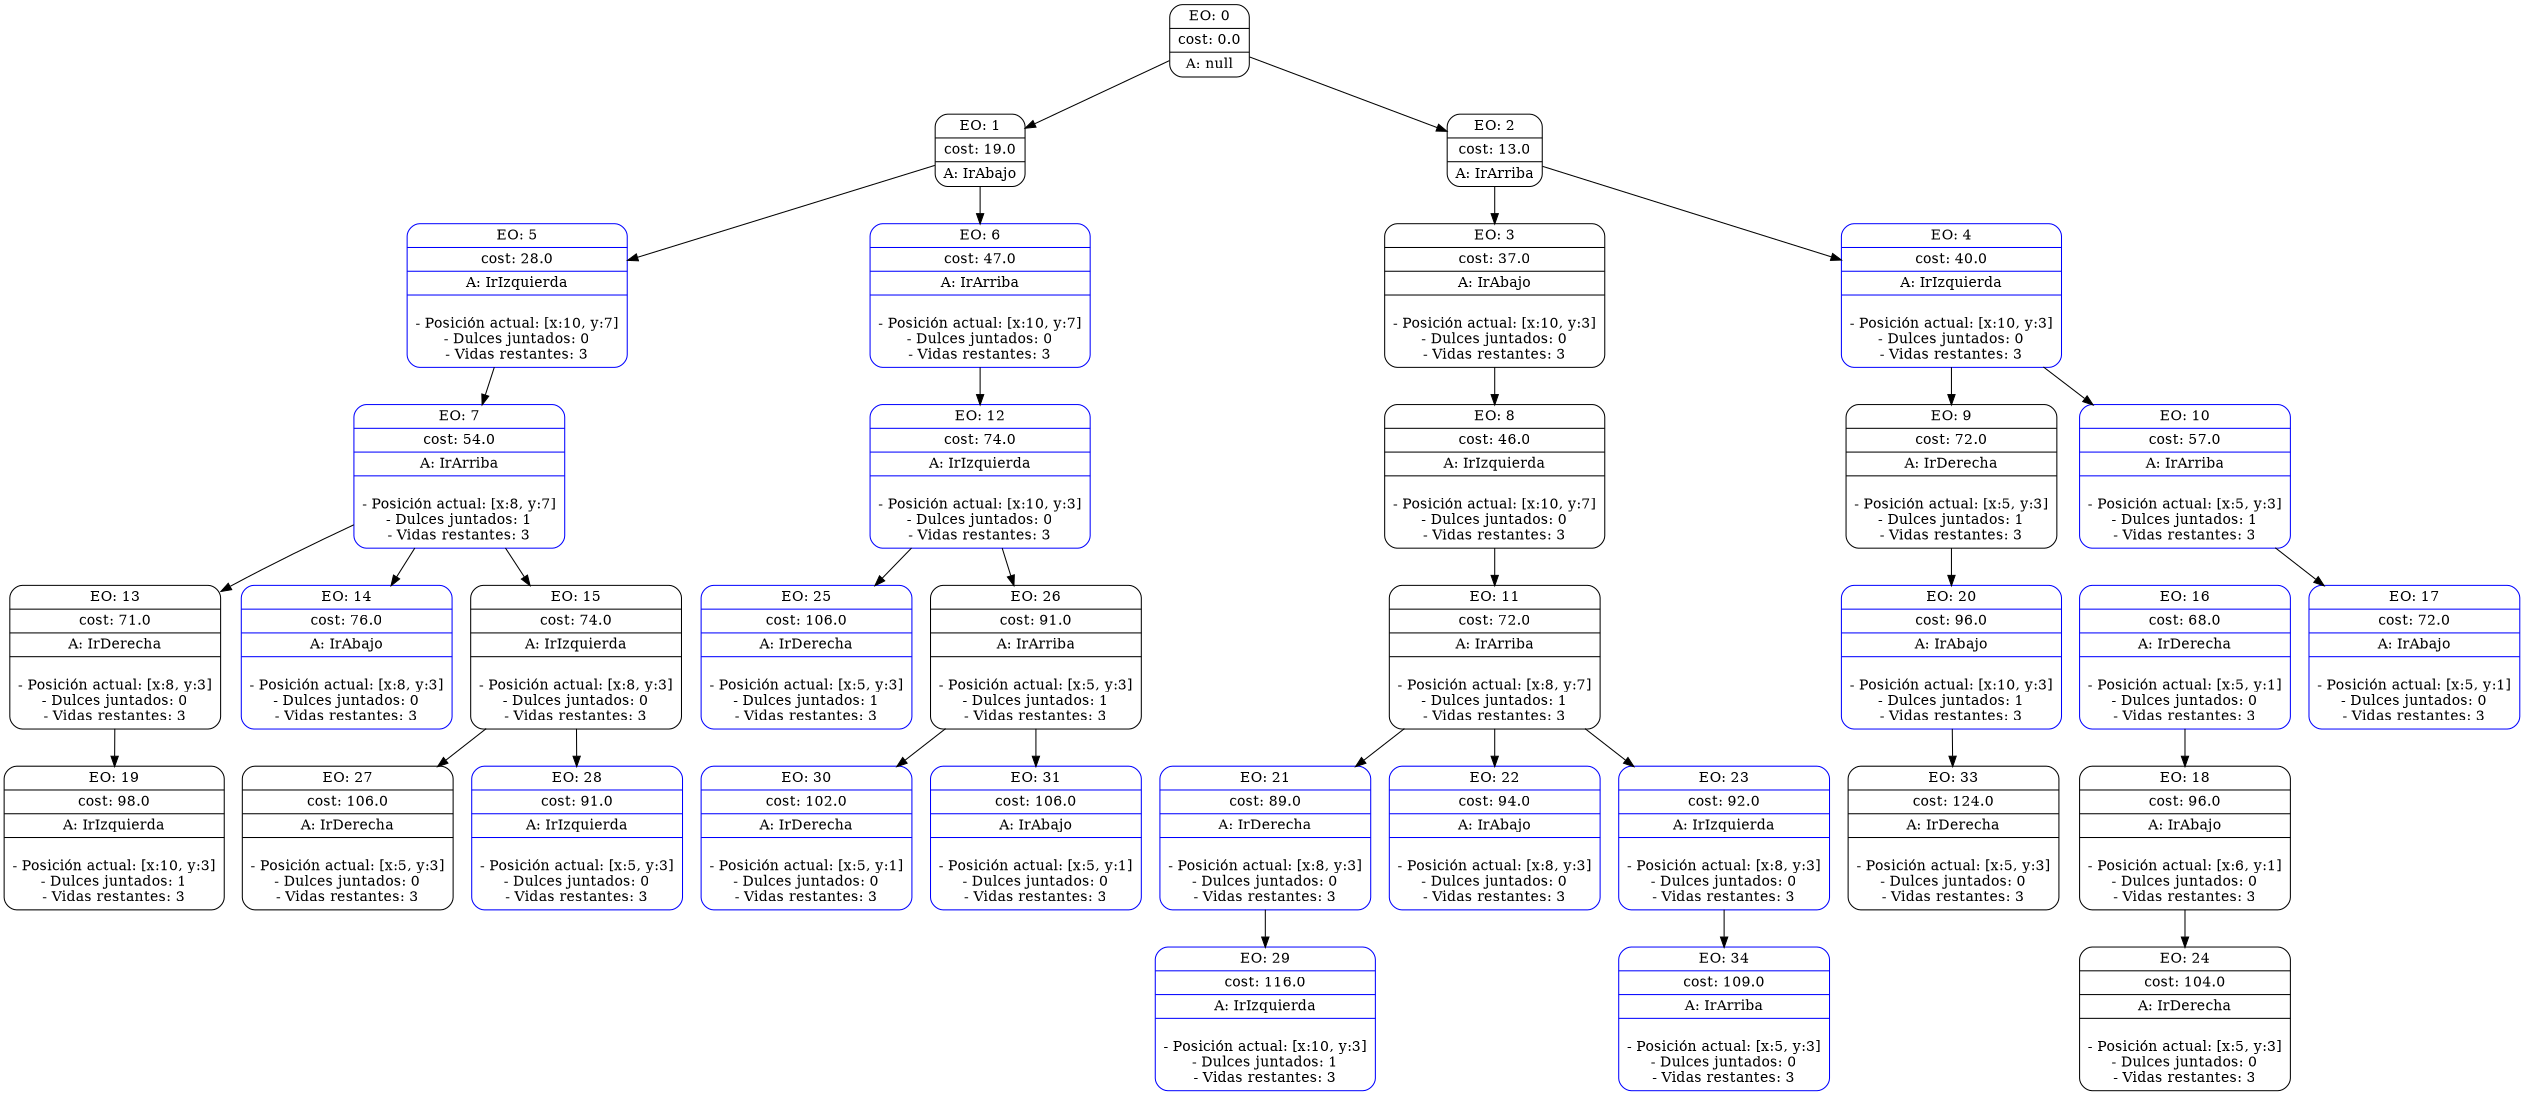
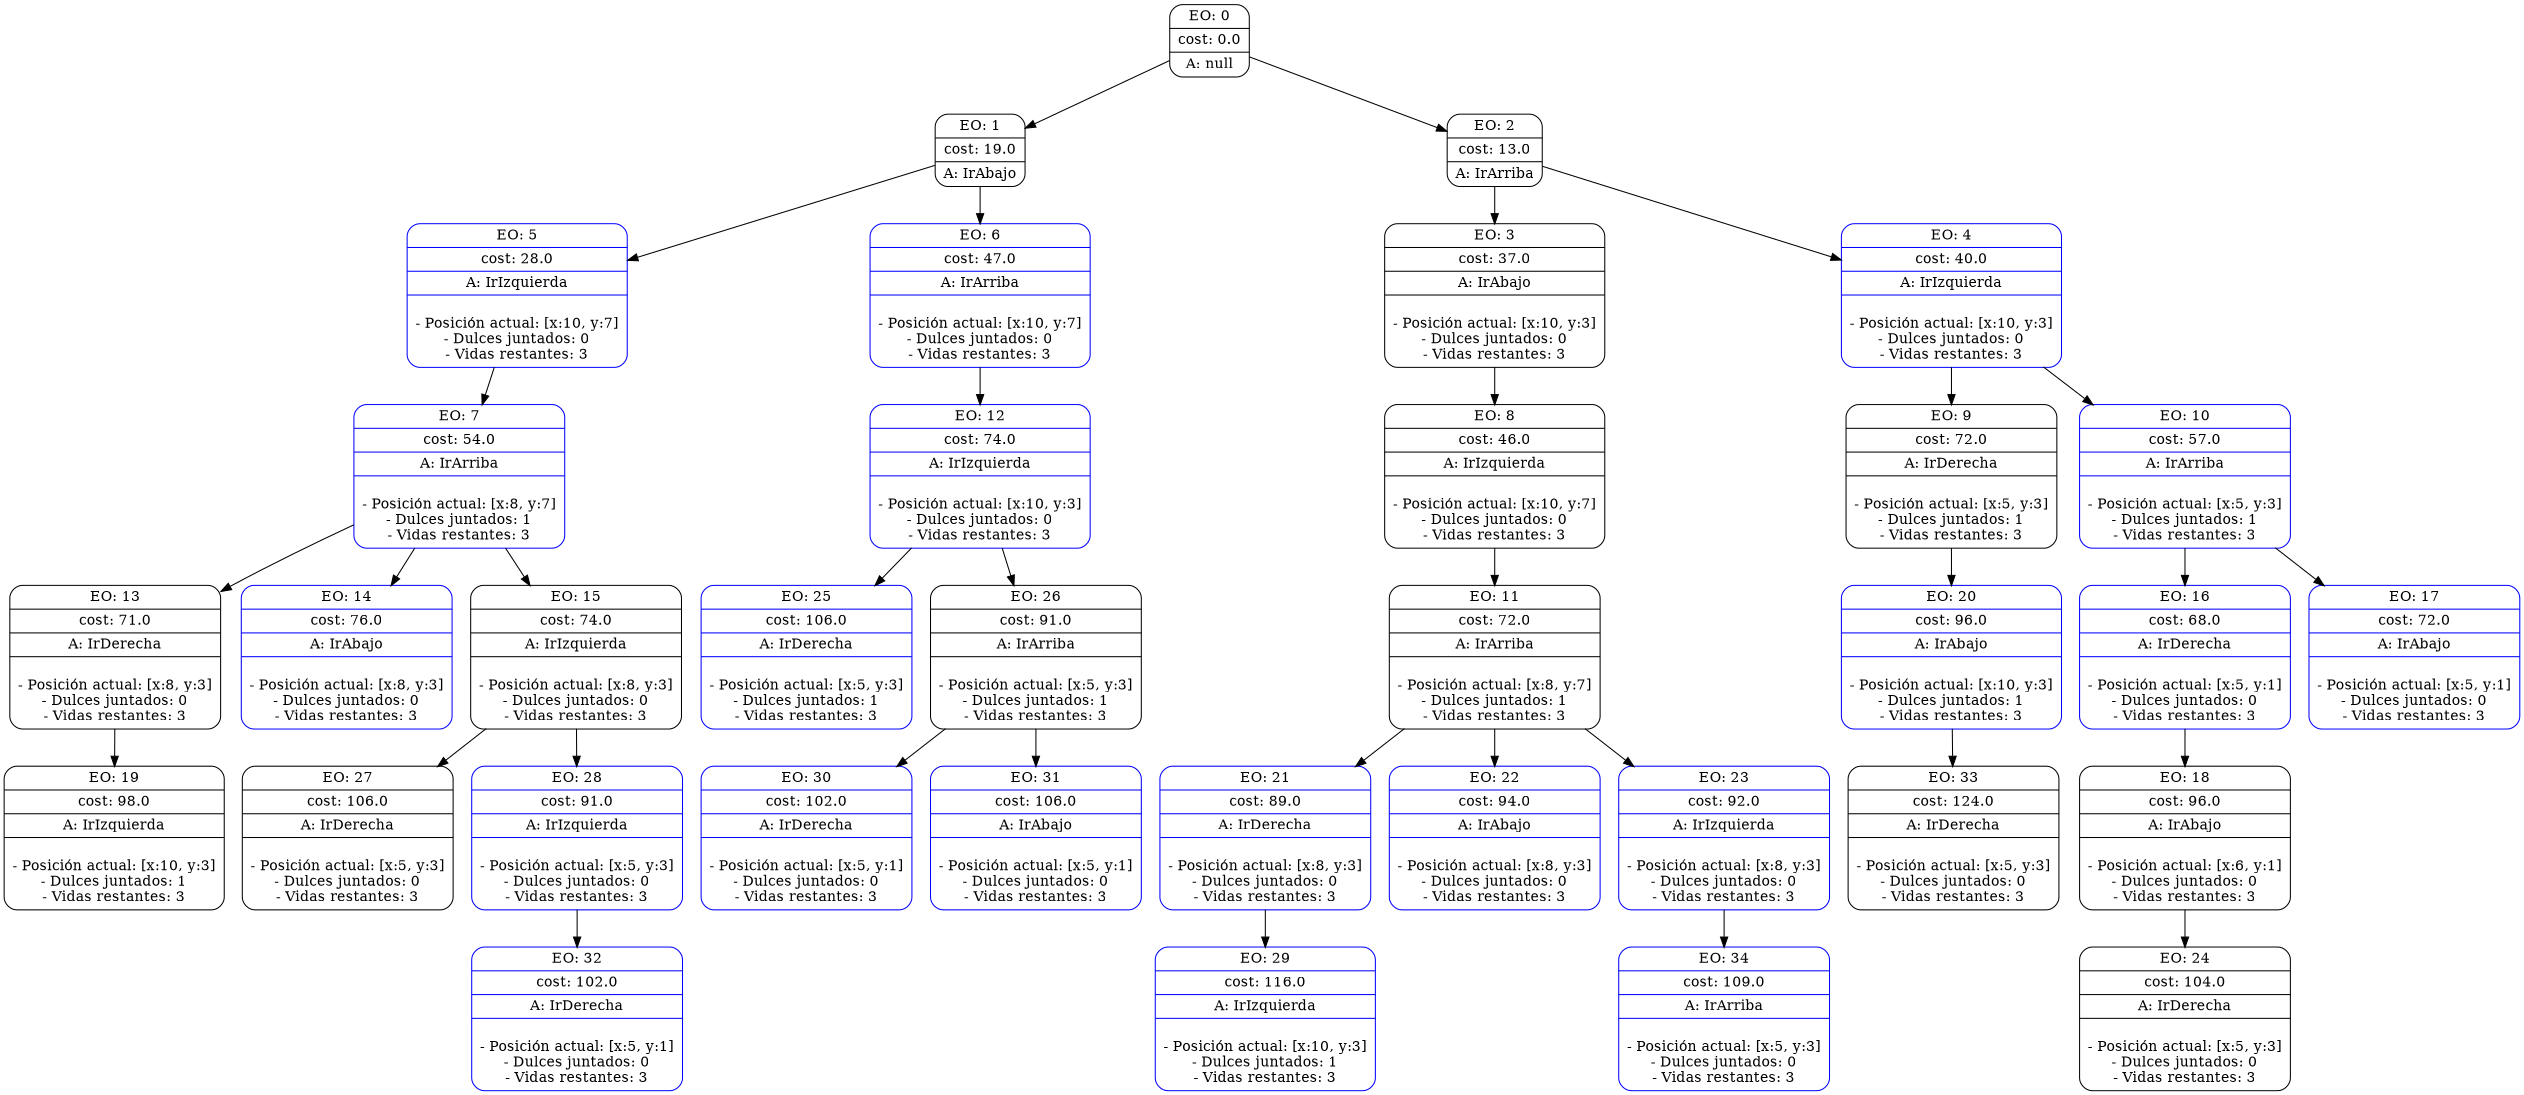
none -> (2185, 562)
none -> (577, 1019)
